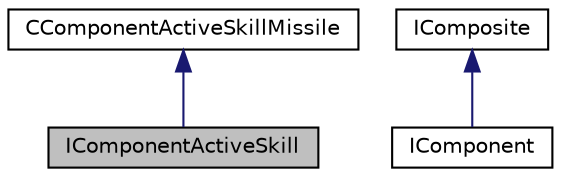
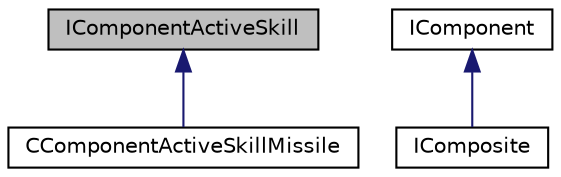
(183, 100) -> (183, 100)
(472, 100) -> (472, 100)
